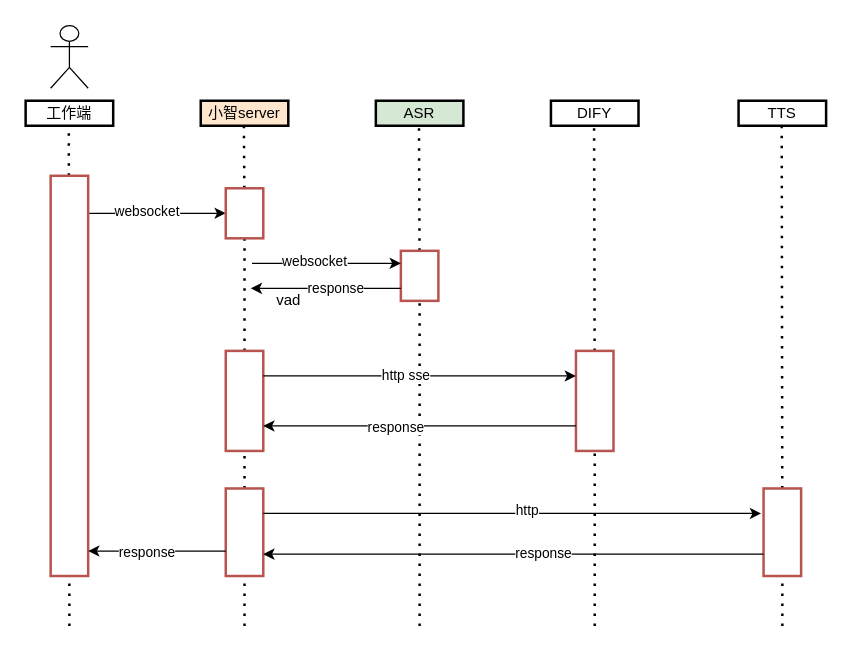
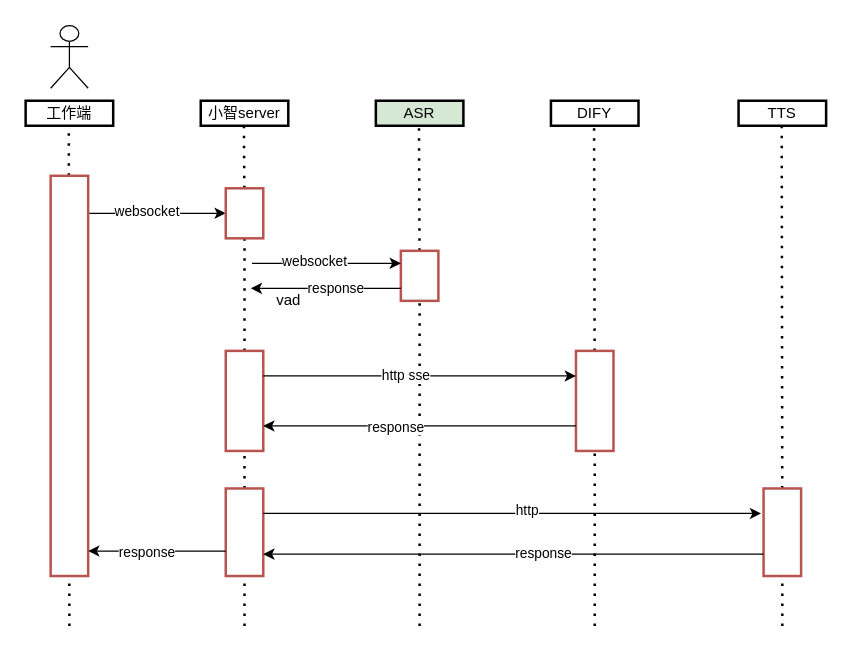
(244, 113) -> (244, 113)
